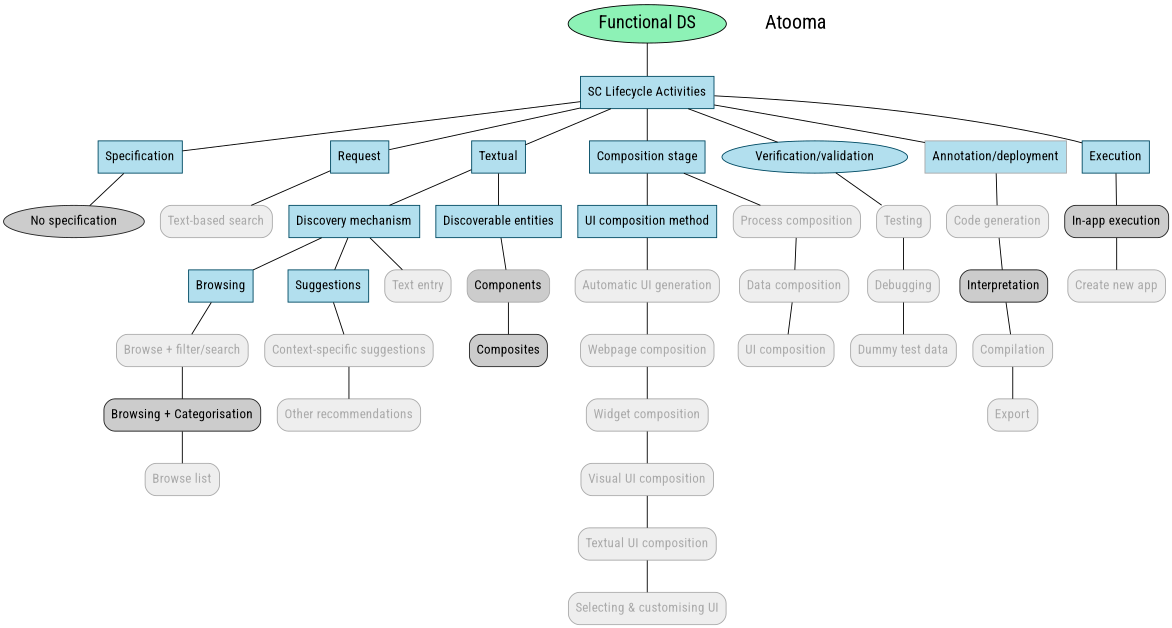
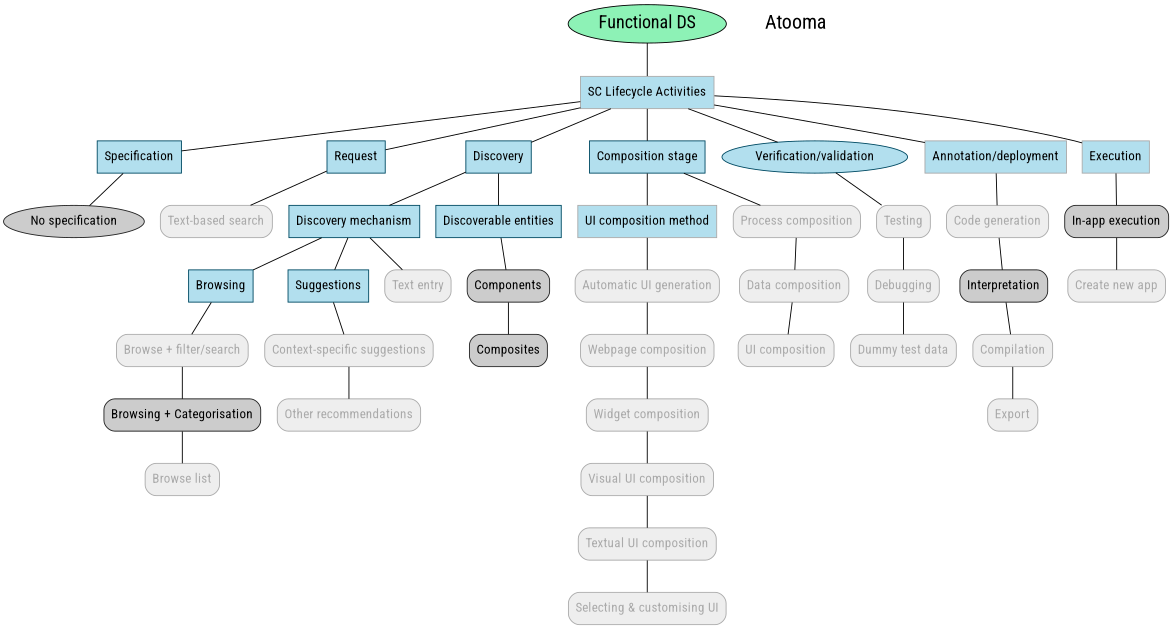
(647, 92) -> (647, 92)
(499, 157) -> (499, 157)
(1116, 157) -> (1116, 157)
(647, 221) -> (647, 221)
(508, 286) -> (508, 286)
